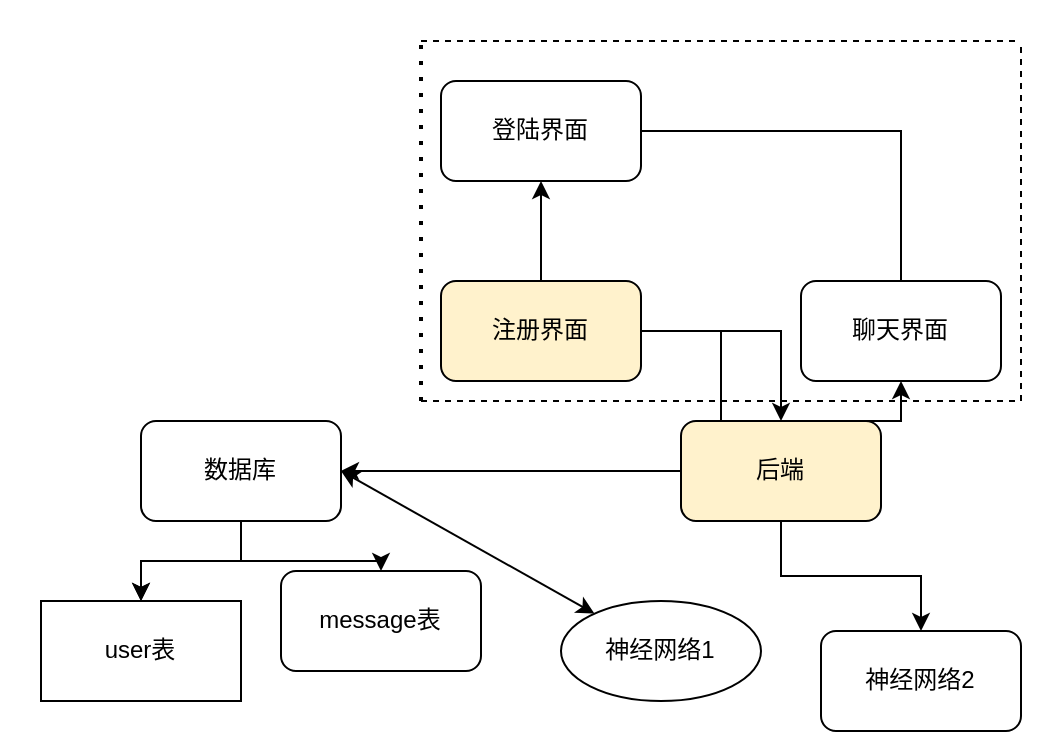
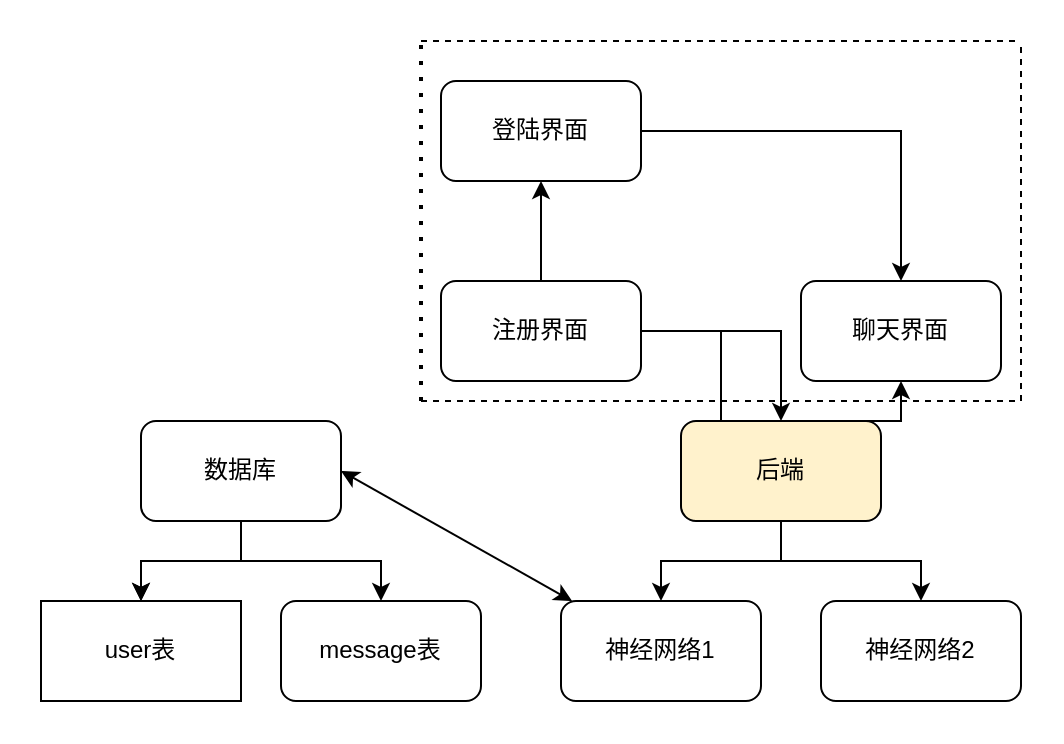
(901, 271) -> (901, 266)
(541, 331) -> (541, 331)
(518, 471) -> (706, 561)
(381, 621) -> (381, 651)
(661, 651) -> (661, 651)
(921, 681) -> (921, 651)
